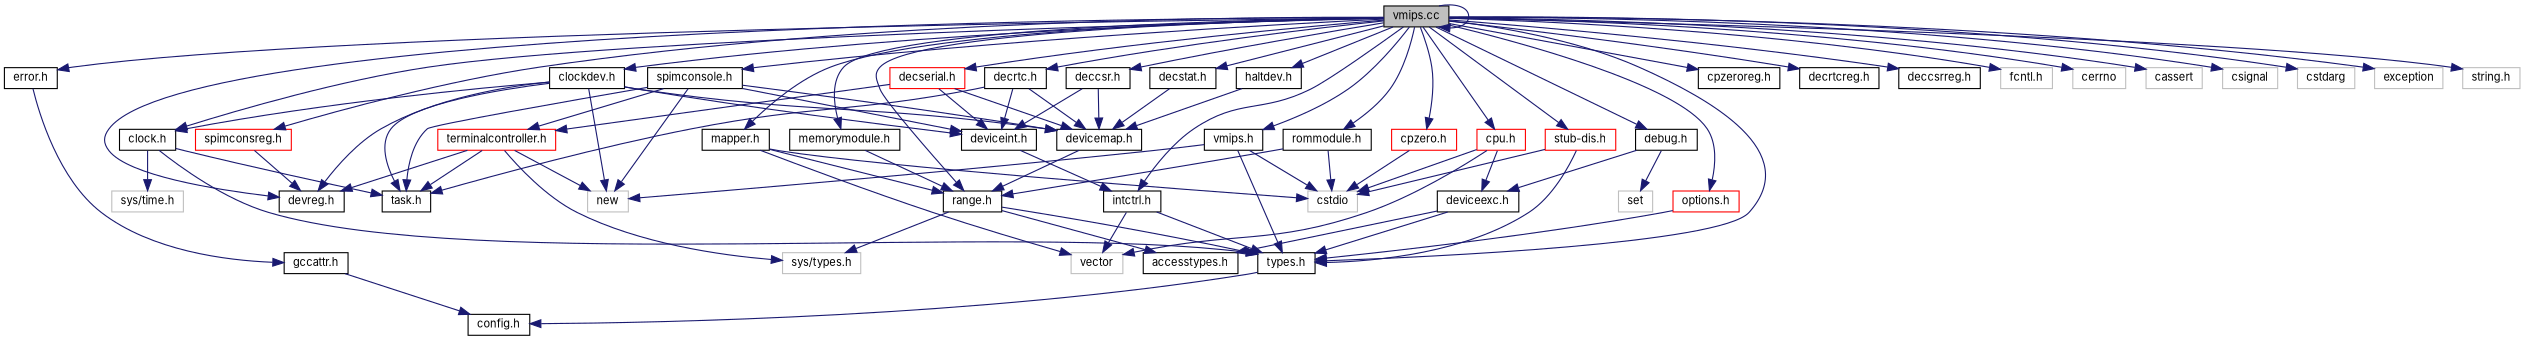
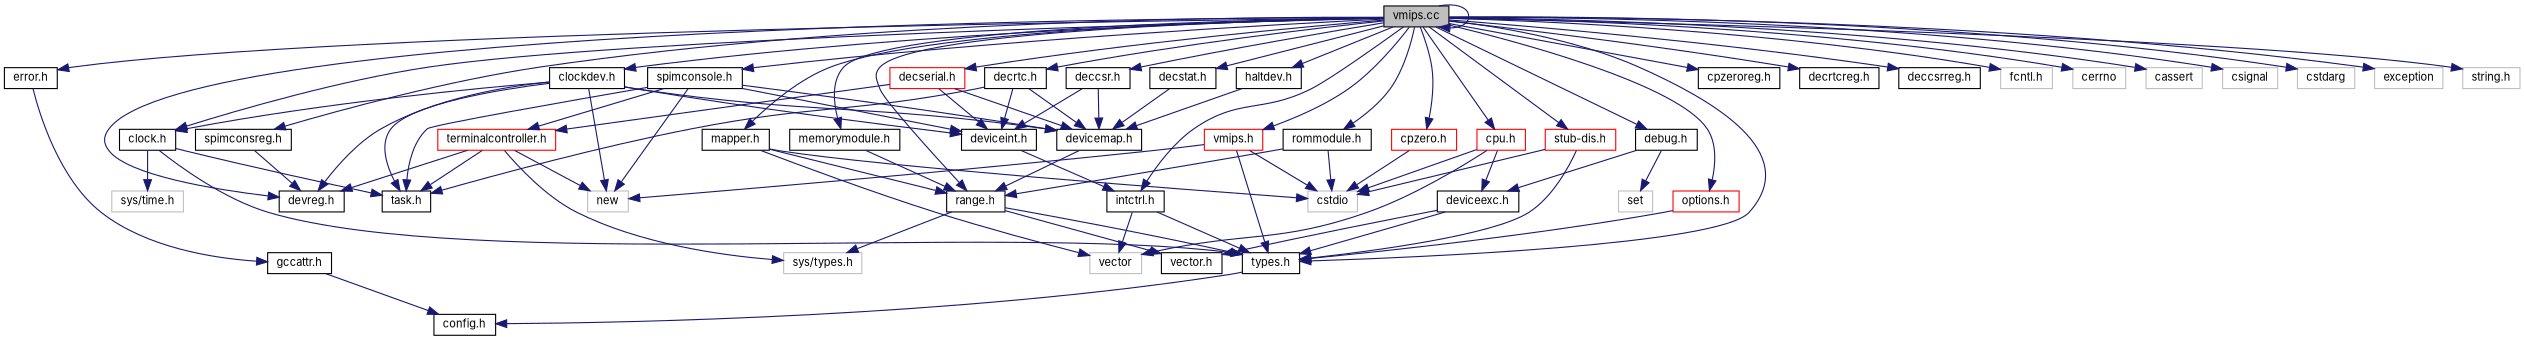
(243, 140) -> (243, 140)
(1234, 140) -> (1234, 140)
(1191, 263) -> (1192, 263)
